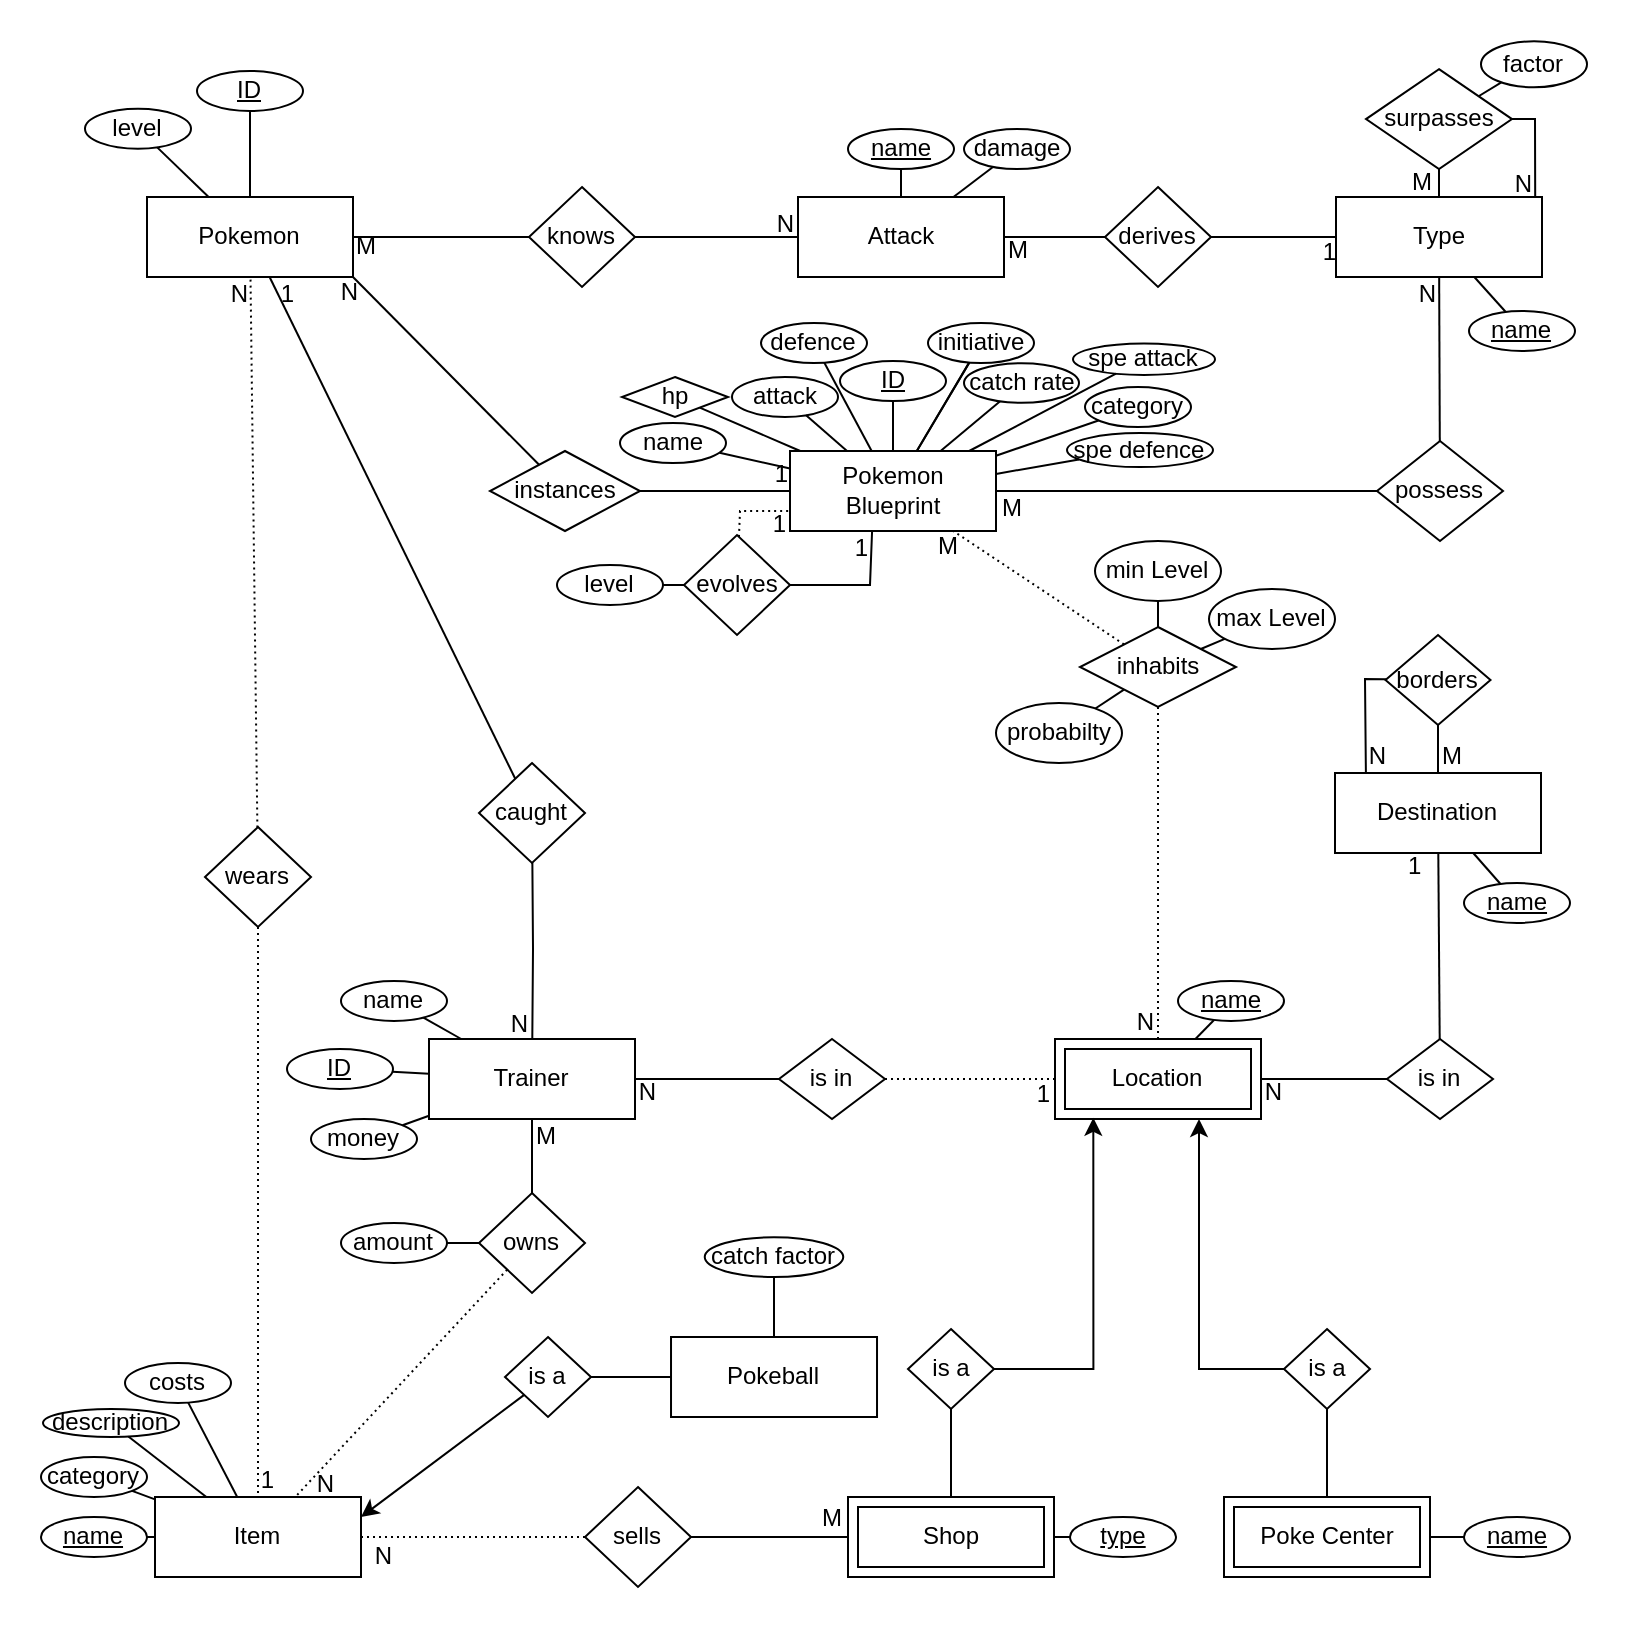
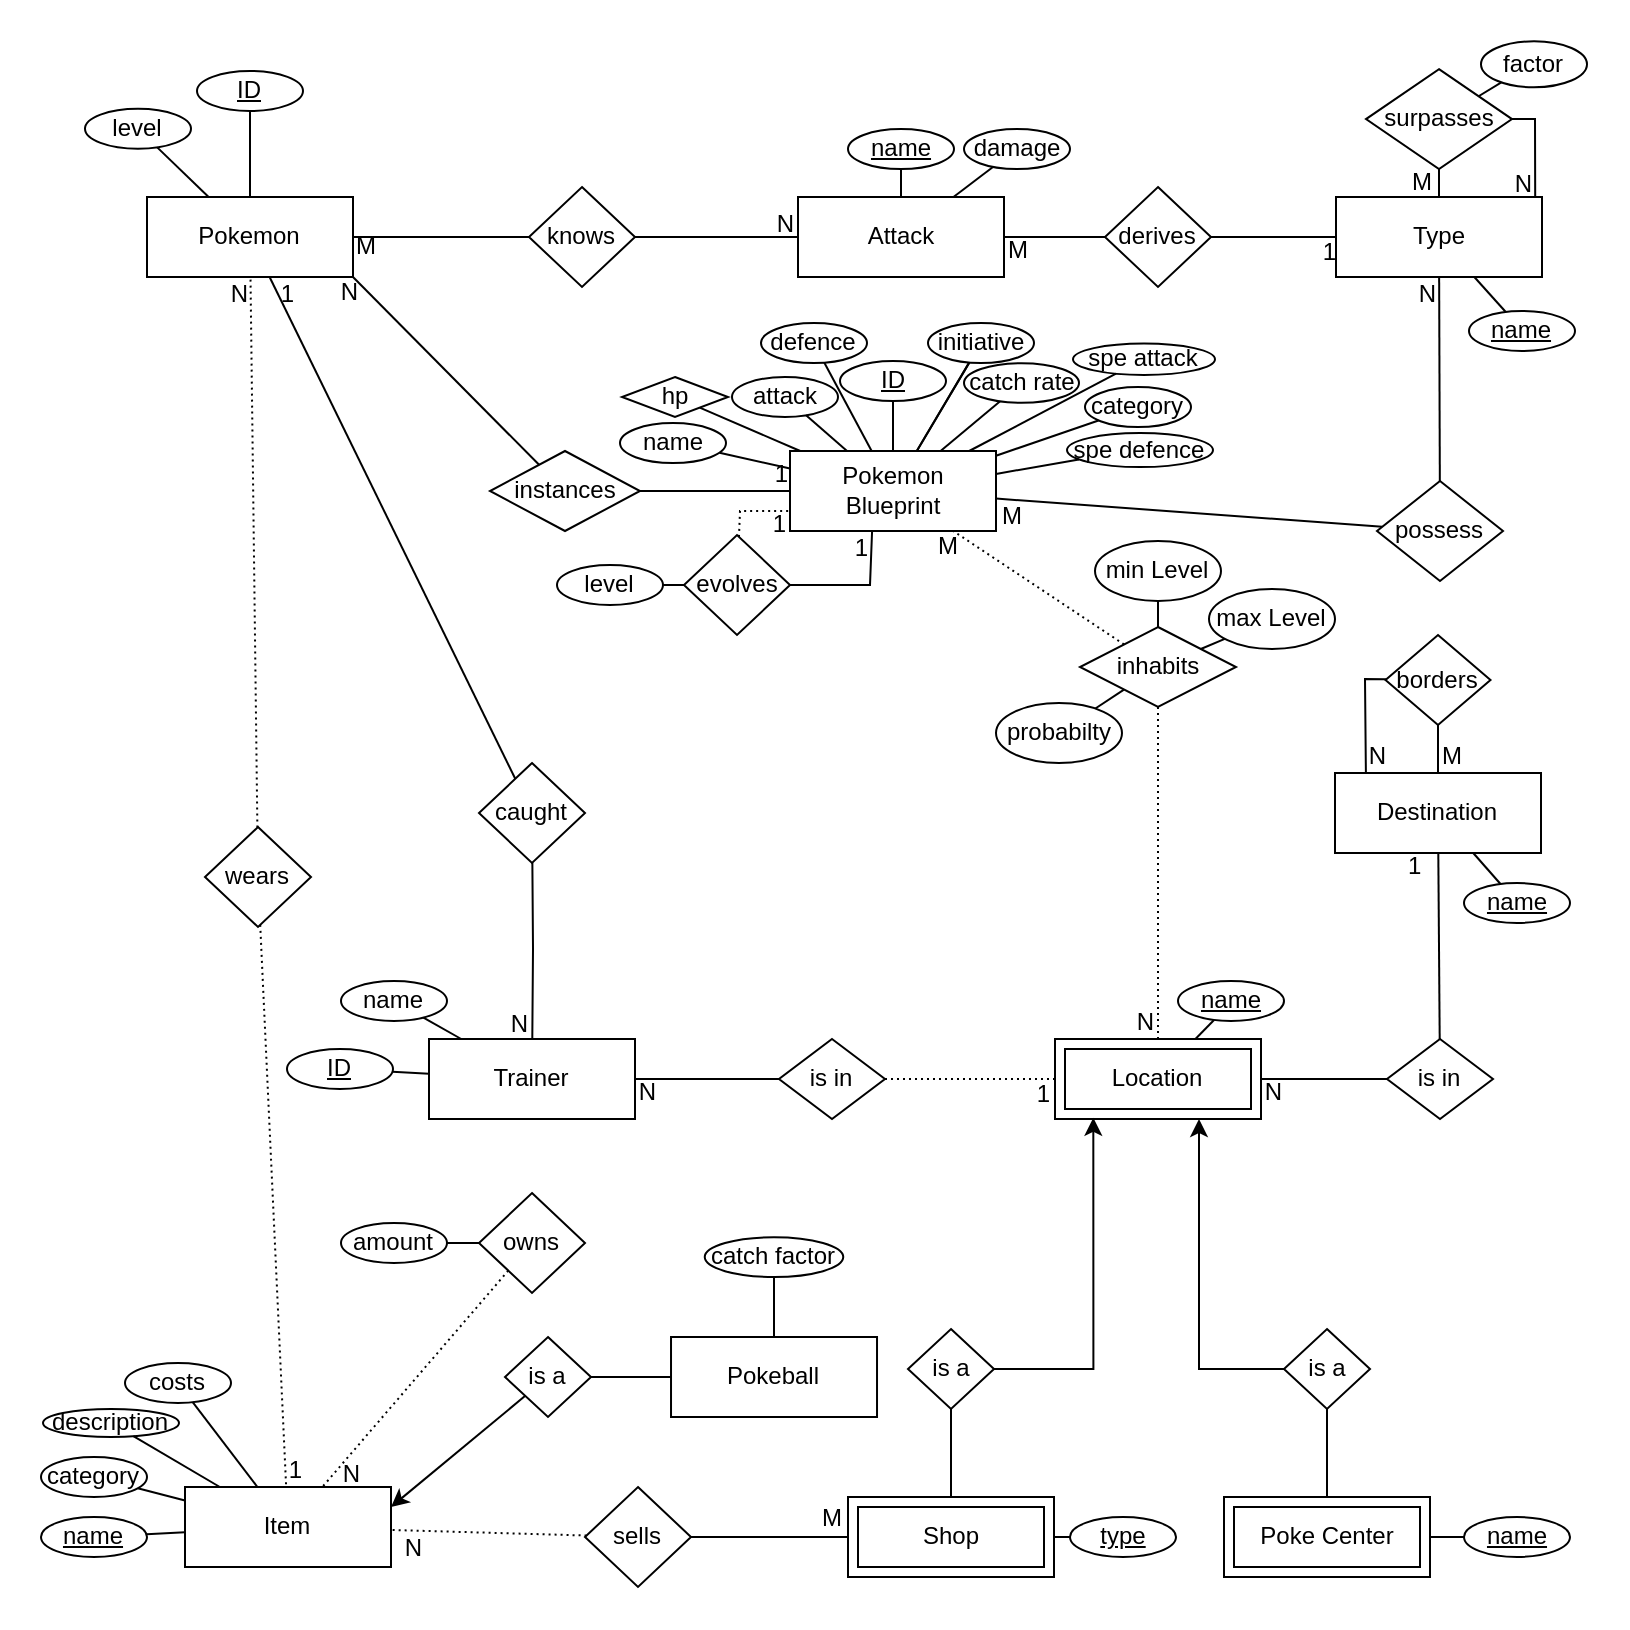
(1440, 491) -> (1440, 531)
(416, 1121) -> none
(364, 1139) -> none
(532, 1156) -> none
(258, 1537) -> (288, 1527)
